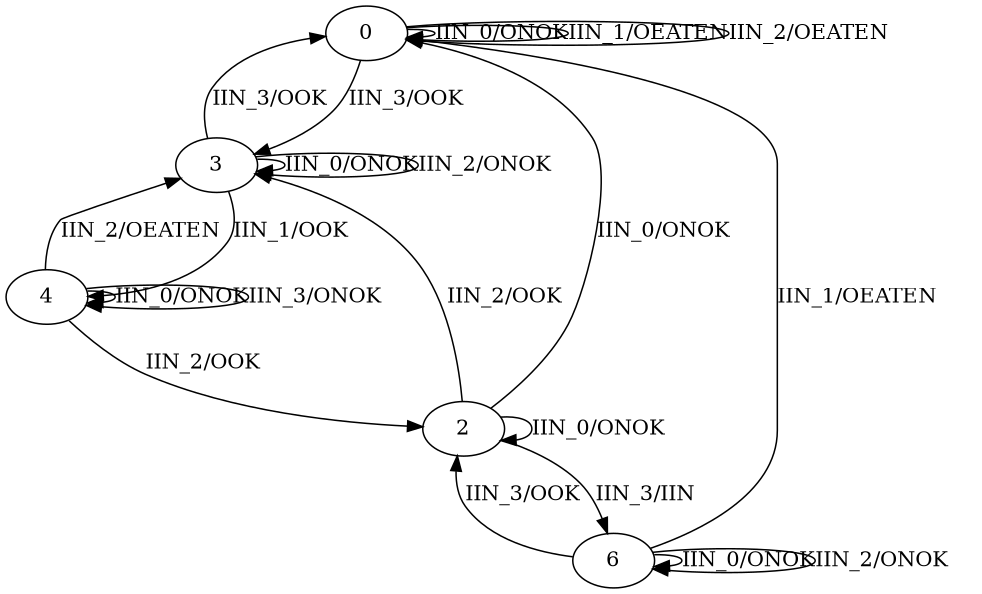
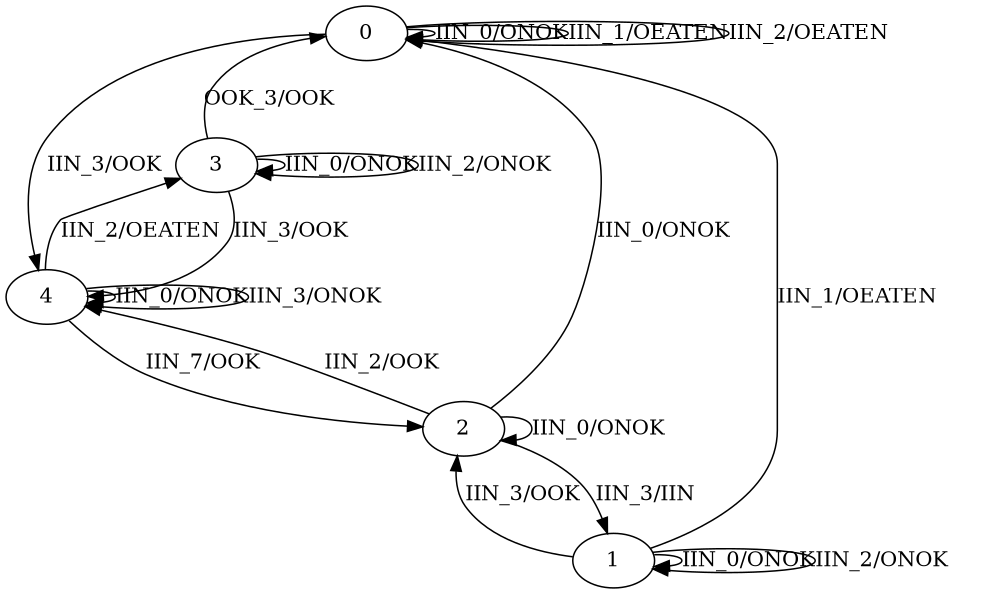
(270, 99) -> (270, 99)
(327, 117) -> (118, 80)
(291, 231) -> (291, 231)
(409, 253) -> (267, 354)
(203, 363) -> (203, 363)
(614, 561) -> (614, 561)
